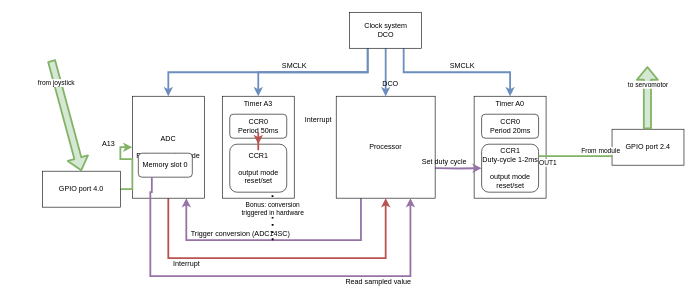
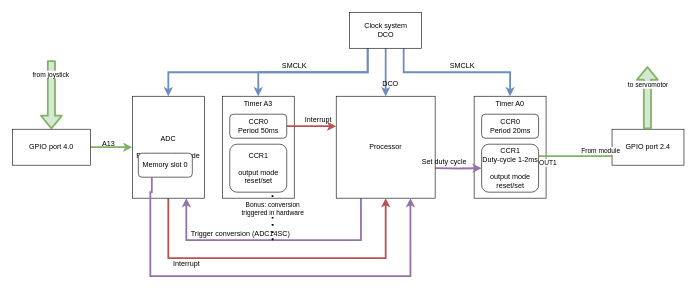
(258, 145) -> (308, 126)
(81, 189) -> (51, 147)
(378, 282) -> none
